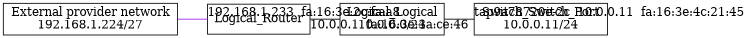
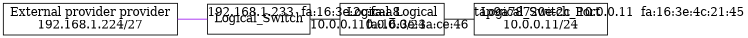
(90, 19) -> (90, 19)
(259, 19) -> (259, 19)
(541, 19) -> (541, 19)
